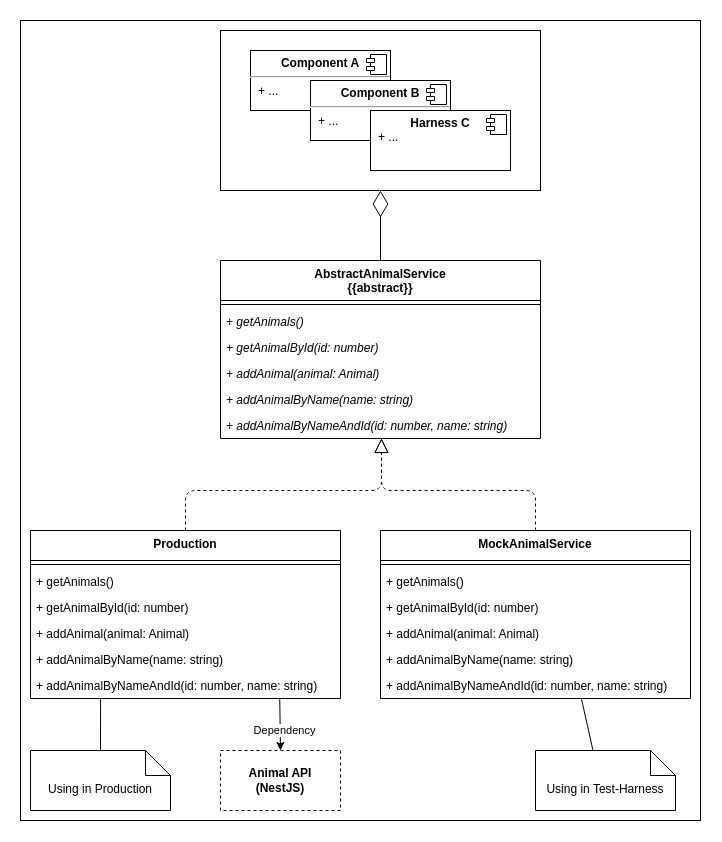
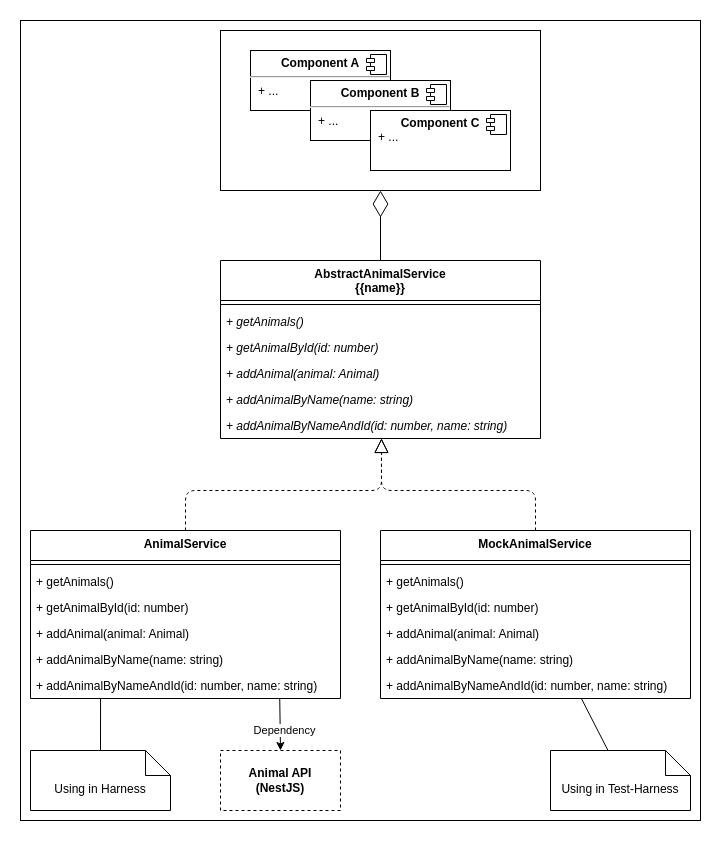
(399, 111) -> (406, 111)
(380, 274) -> (380, 274)
(185, 544) -> (185, 544)
(606, 781) -> (621, 781)
(101, 790) -> (101, 790)
